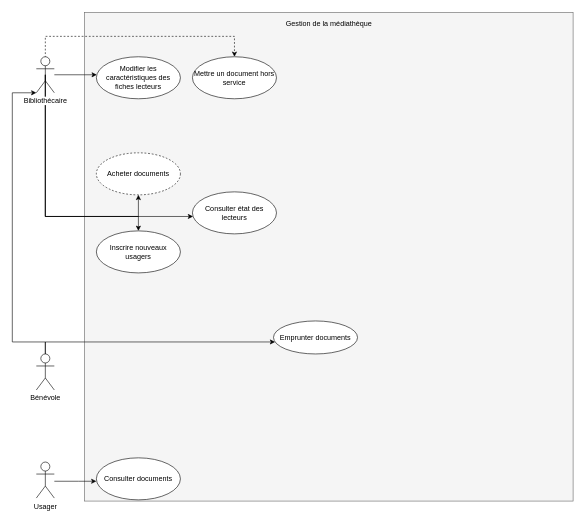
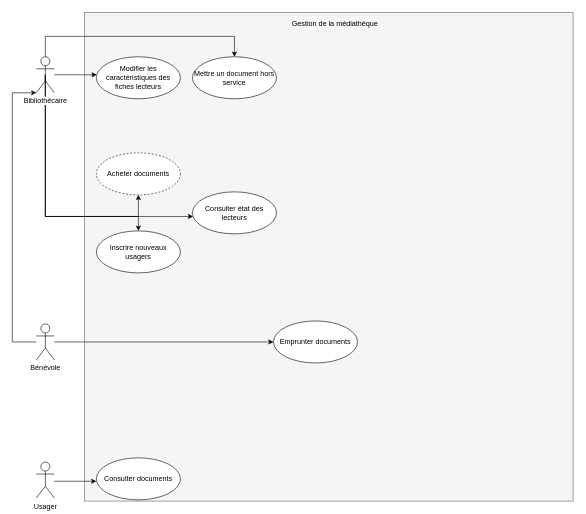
(329, 24) -> (335, 24)
(137, 36) -> (137, 36)
(315, 337) -> (315, 342)
(45, 372) -> (45, 342)
